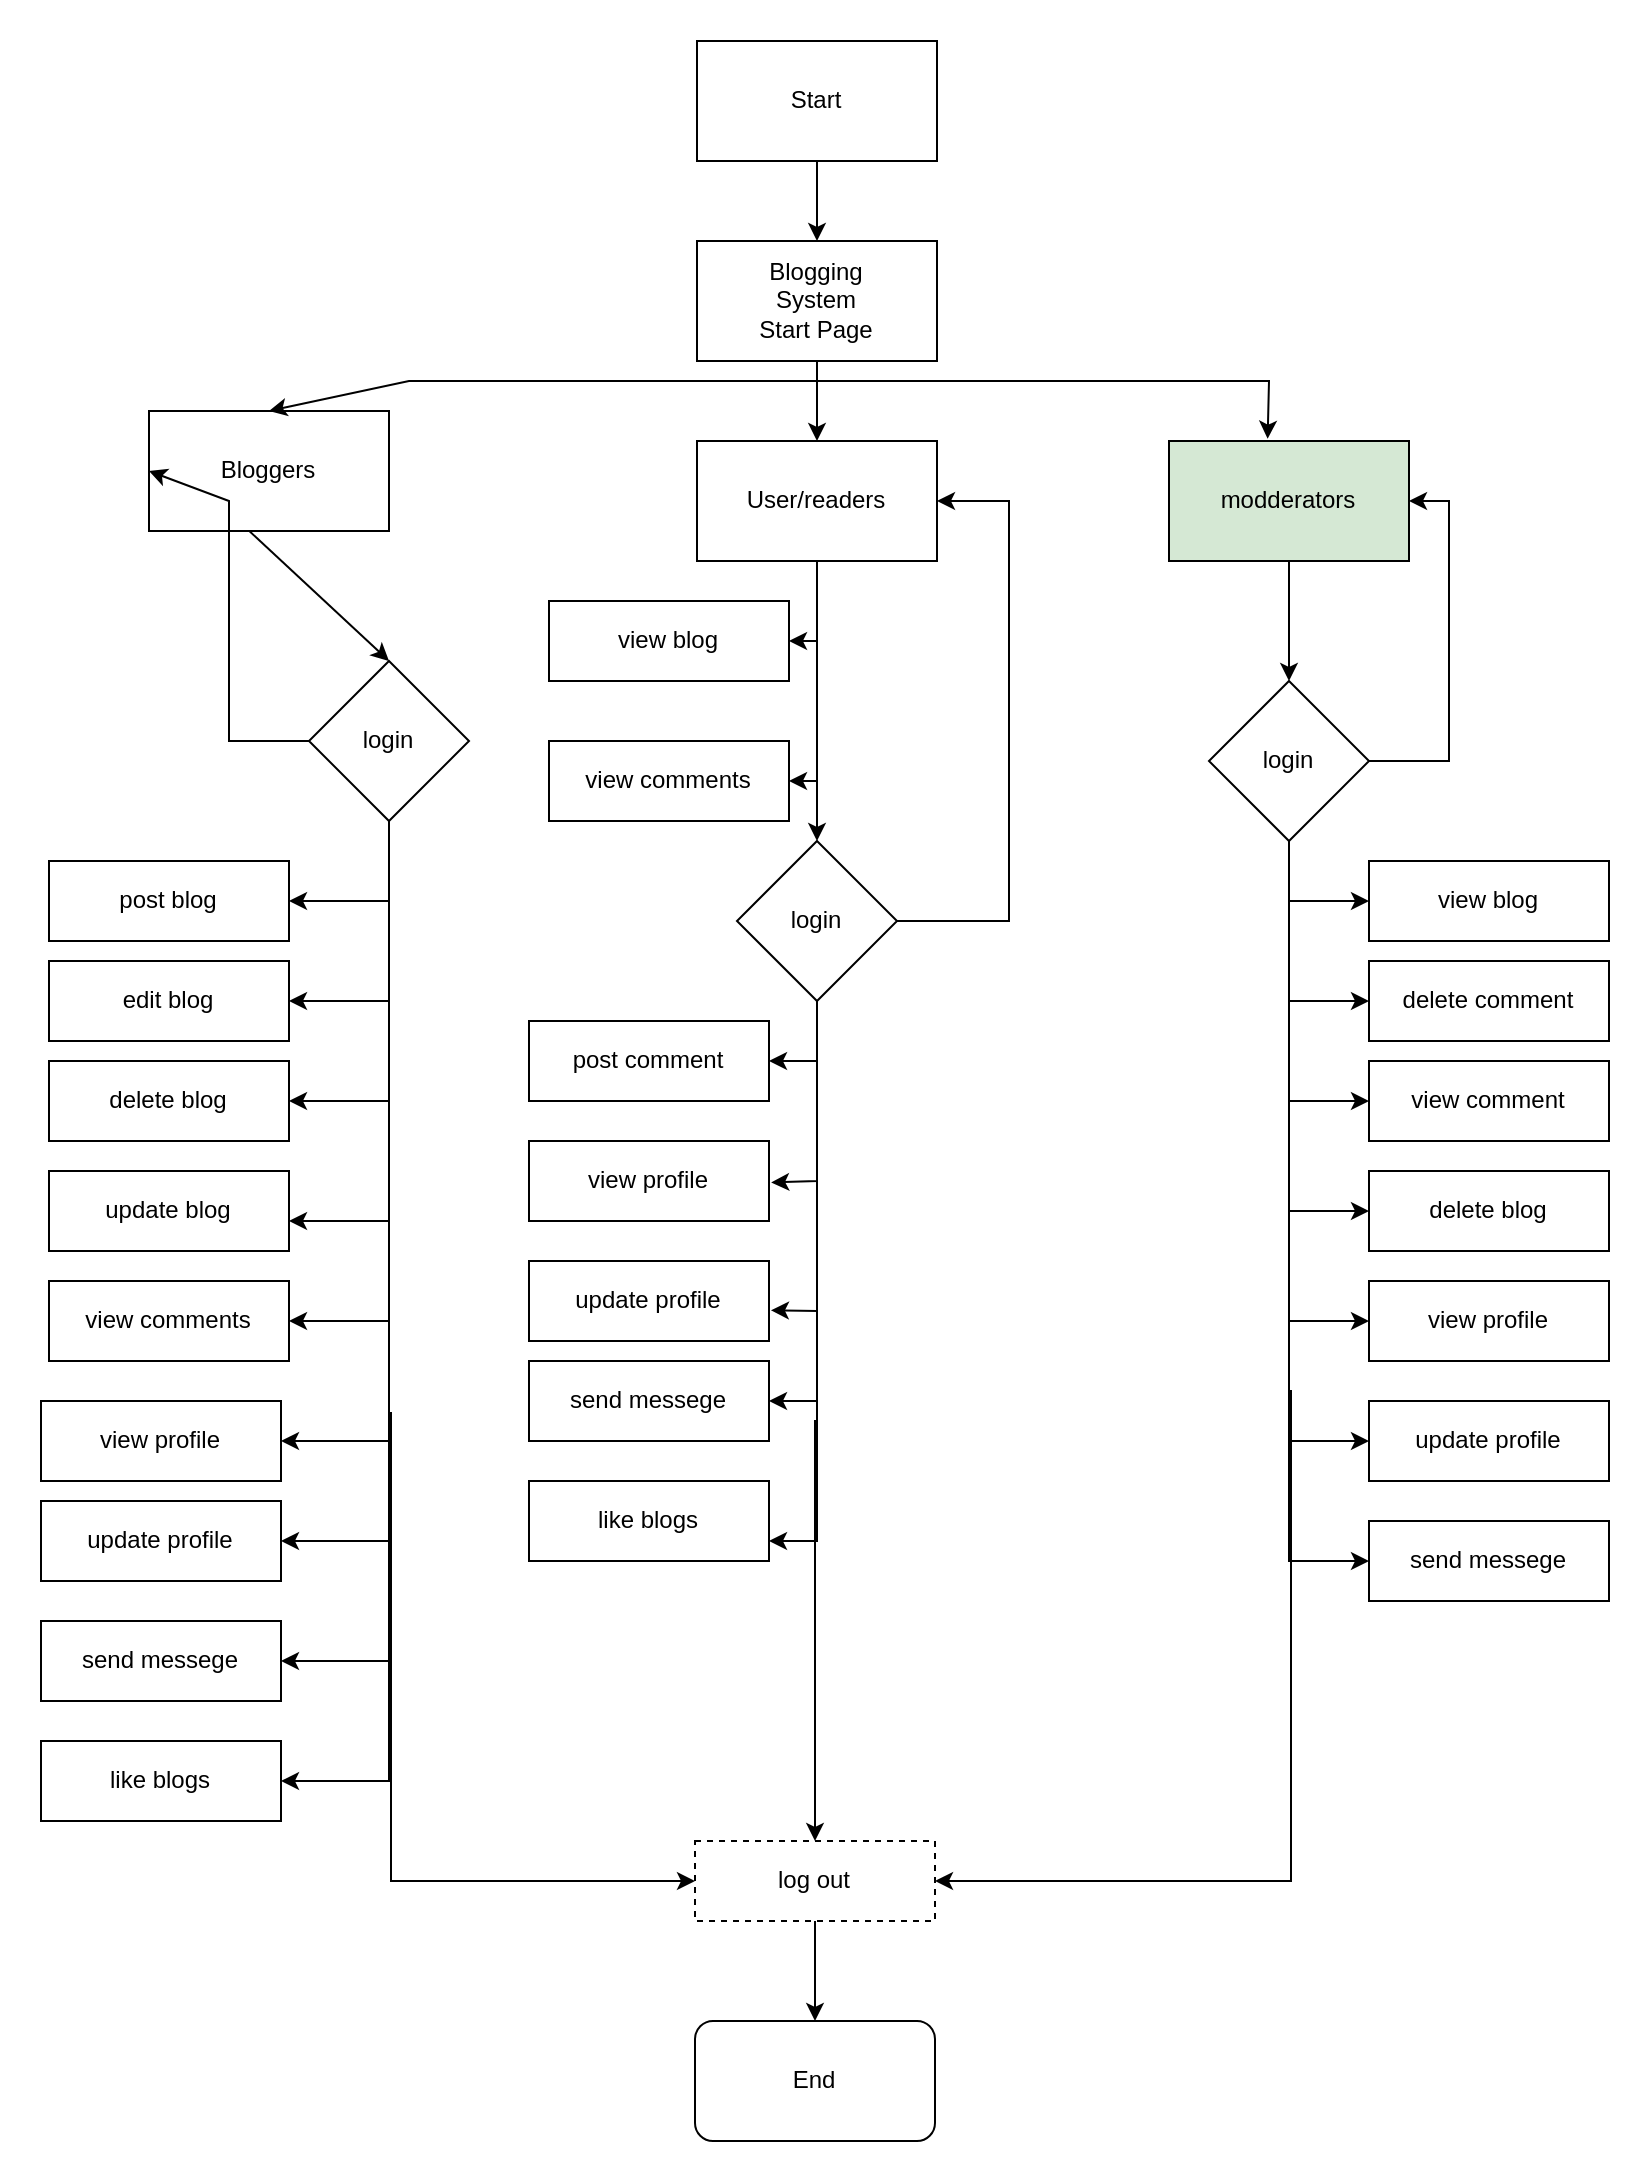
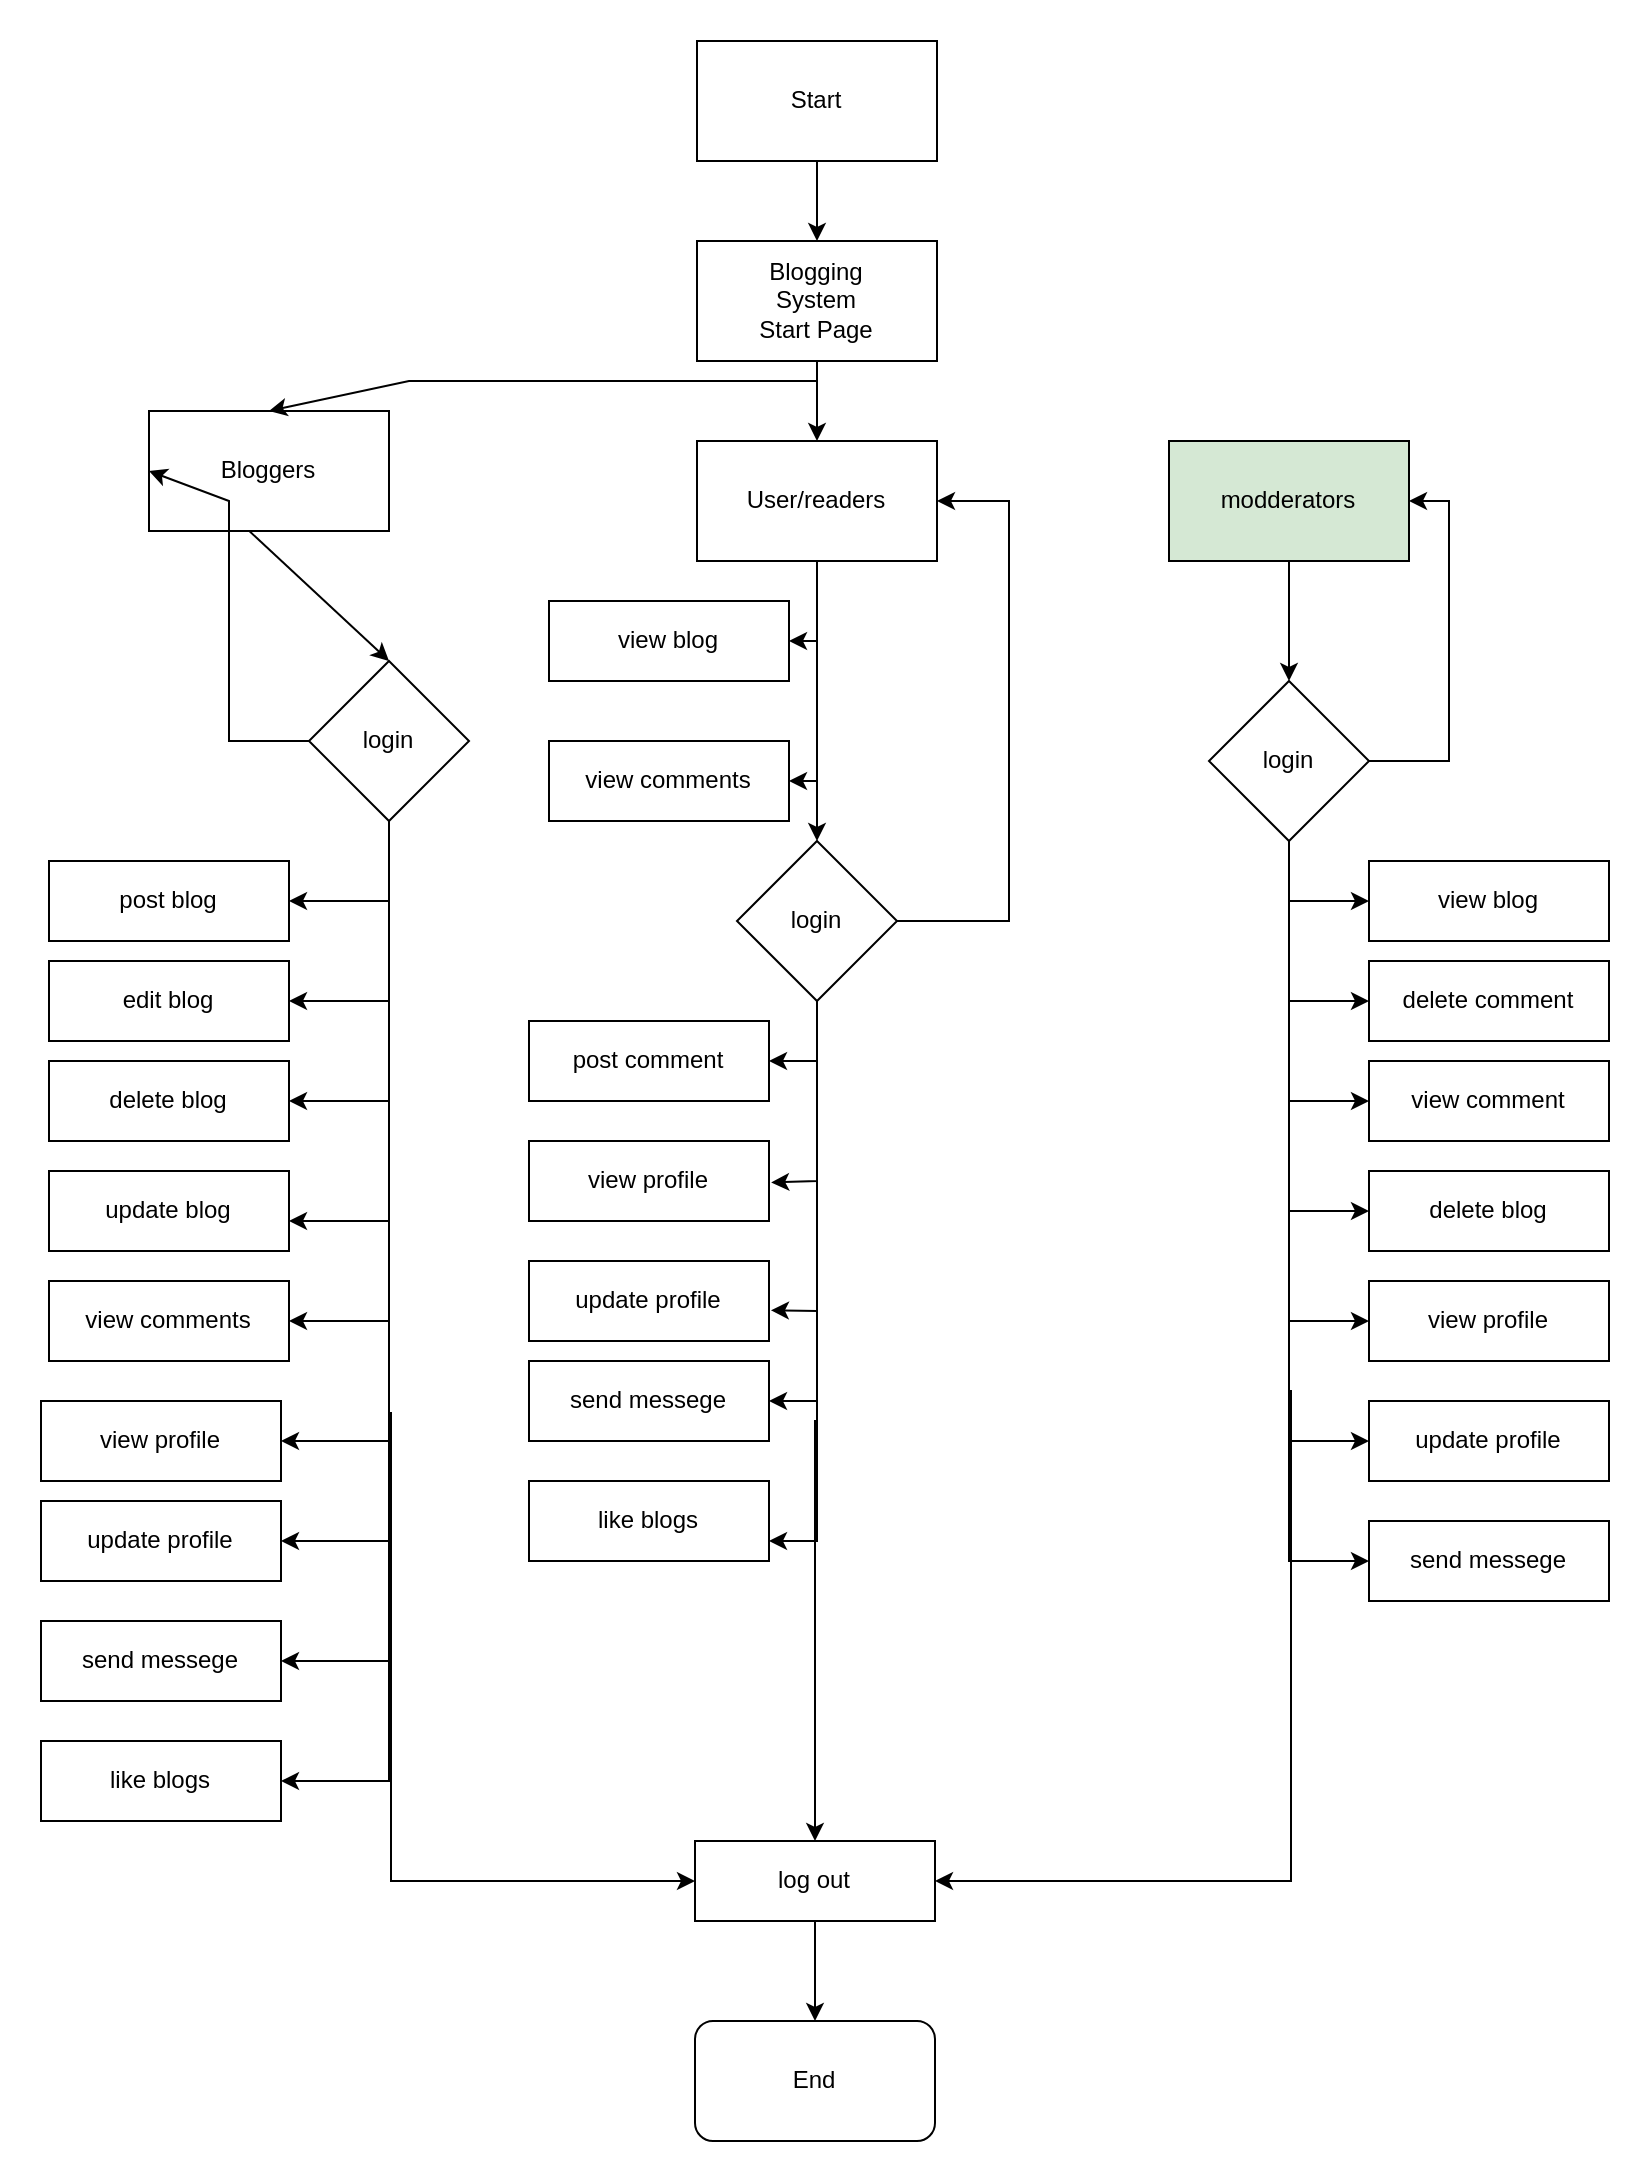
(1067, 381) -> none
(815, 1881) -> (815, 1881)
